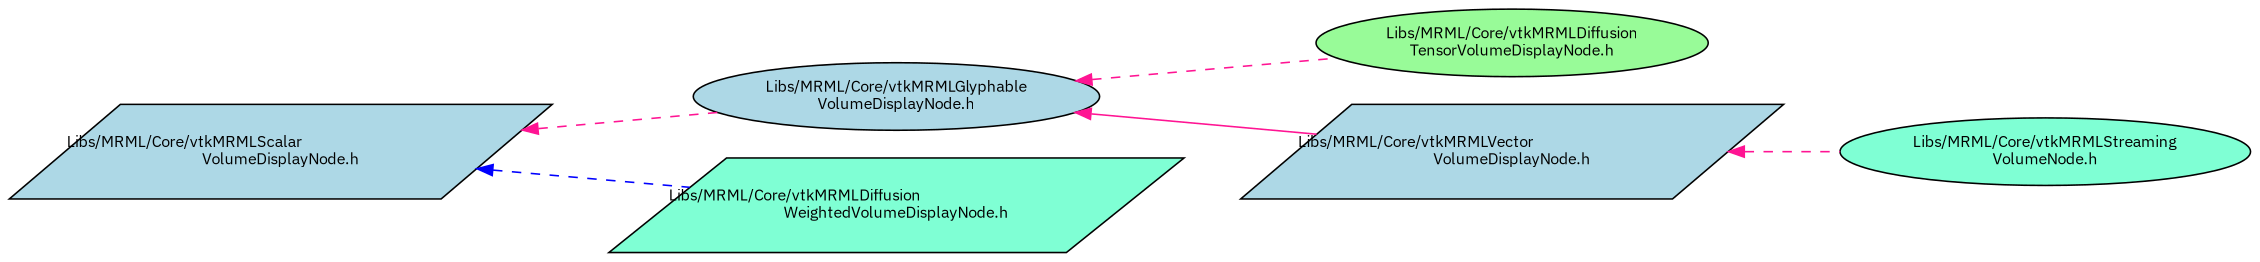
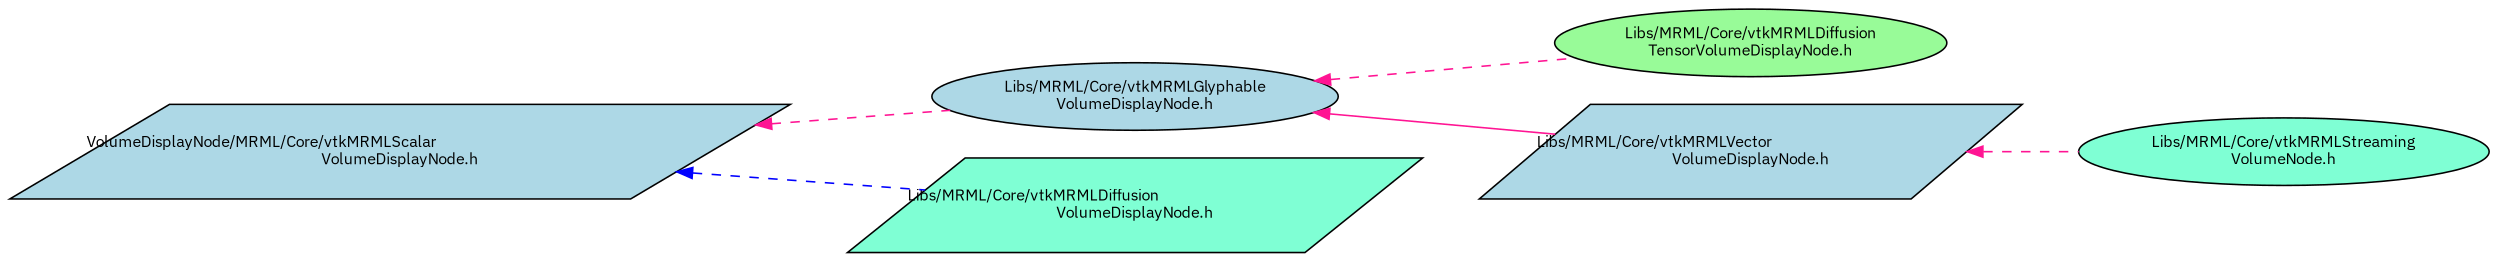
(281, 152) -> (400, 152)
(896, 205) -> (1135, 205)
